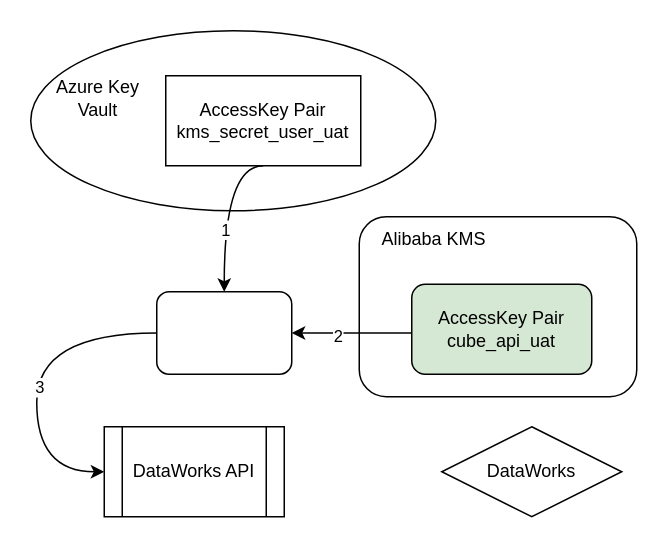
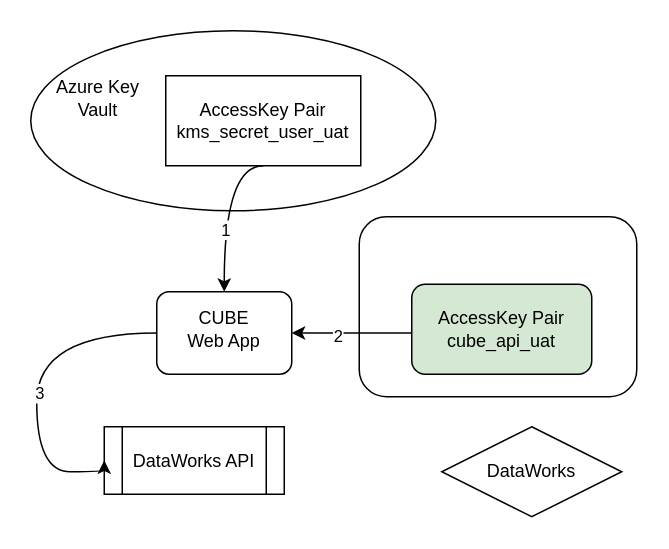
(434, 239) -> none
none -> (224, 329)
(194, 472) -> (194, 461)
